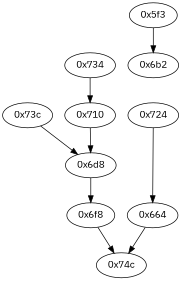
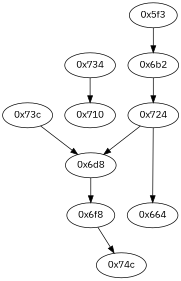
none -> (153, 87)
(90, 137) -> (125, 138)
(139, 237) -> none
